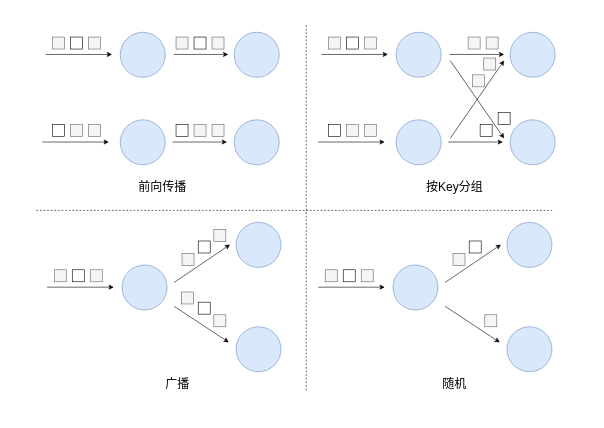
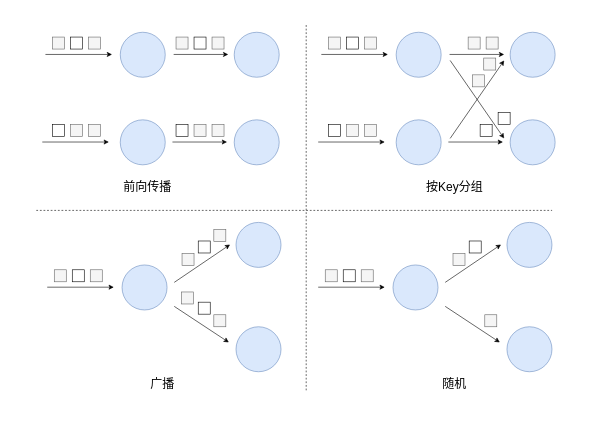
(163, 186) -> (148, 186)
(178, 384) -> (163, 384)
